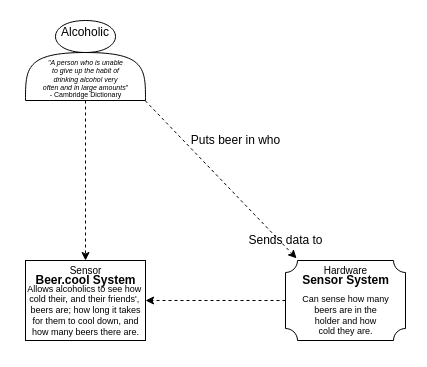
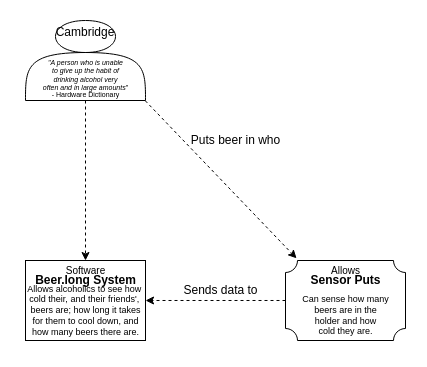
(86, 61) -> (86, 61)
(86, 96) -> (86, 96)
(286, 241) -> (221, 291)
(86, 271) -> (86, 271)
(346, 271) -> (346, 271)
(86, 281) -> (86, 281)
(346, 281) -> (346, 281)
